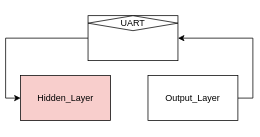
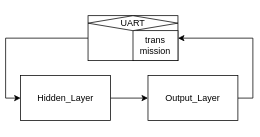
none -> (156, 45)
(66, 98) -> (66, 98)
none -> (141, 98)
